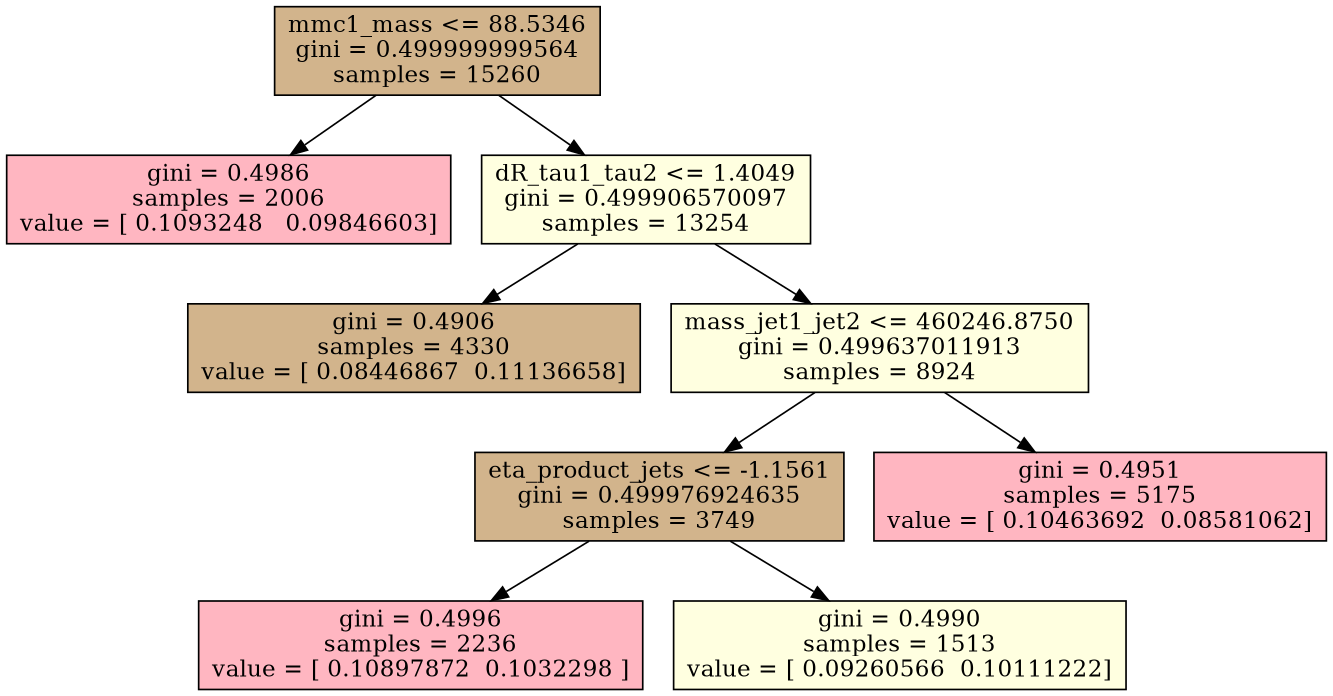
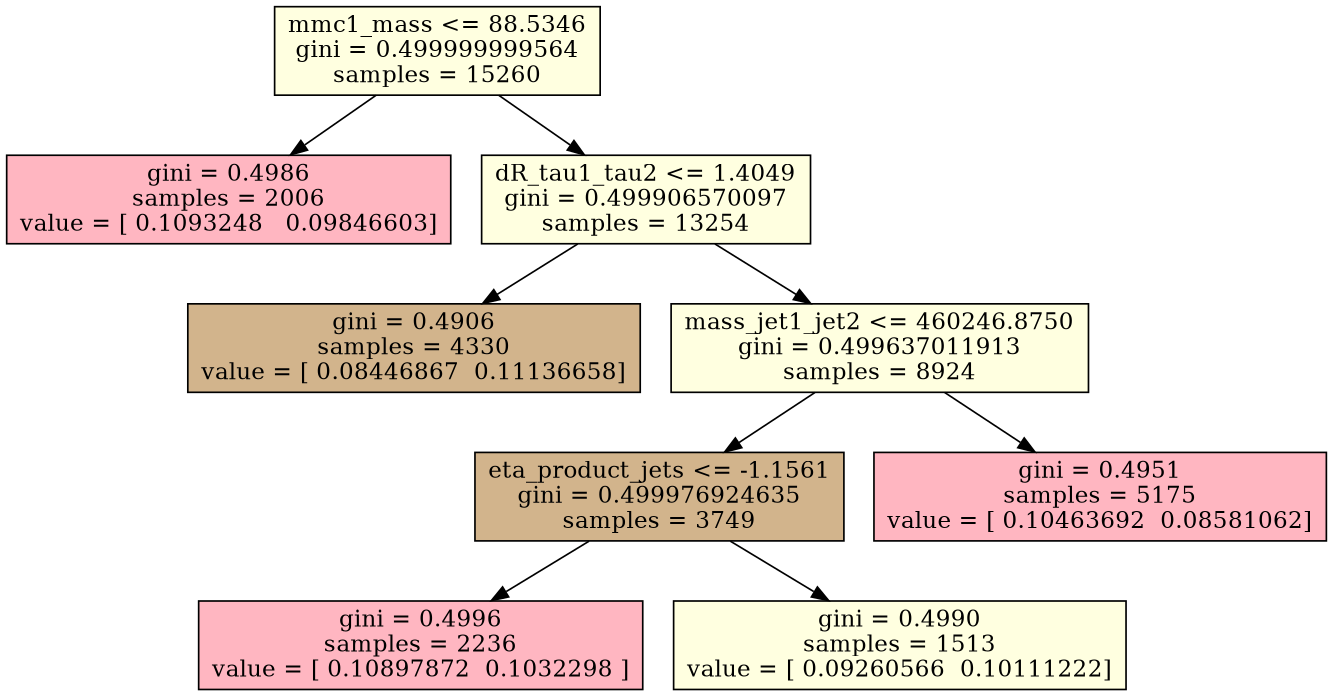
(437, 51) -> (437, 51)
